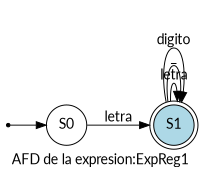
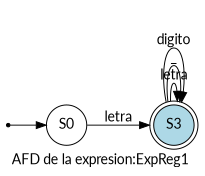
(174, 125) -> (174, 125)
